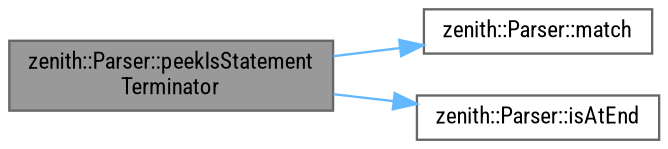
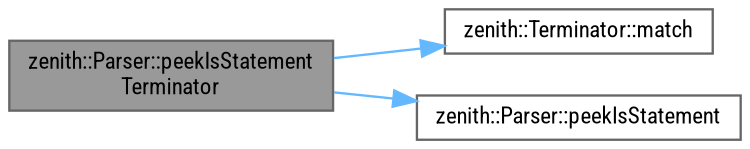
(538, 31) -> (579, 31)
(538, 118) -> (579, 118)
